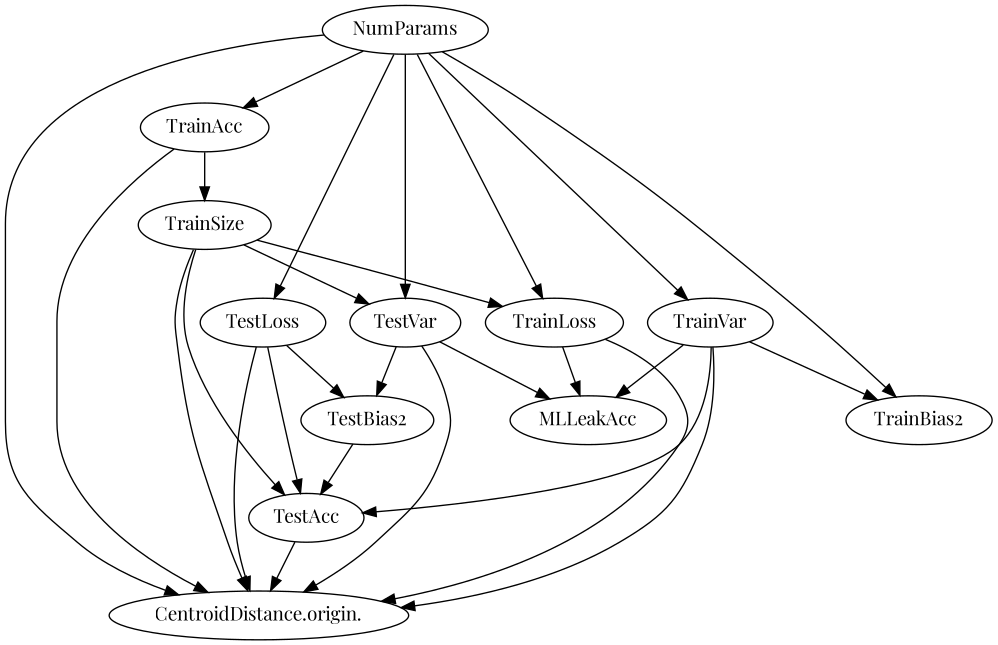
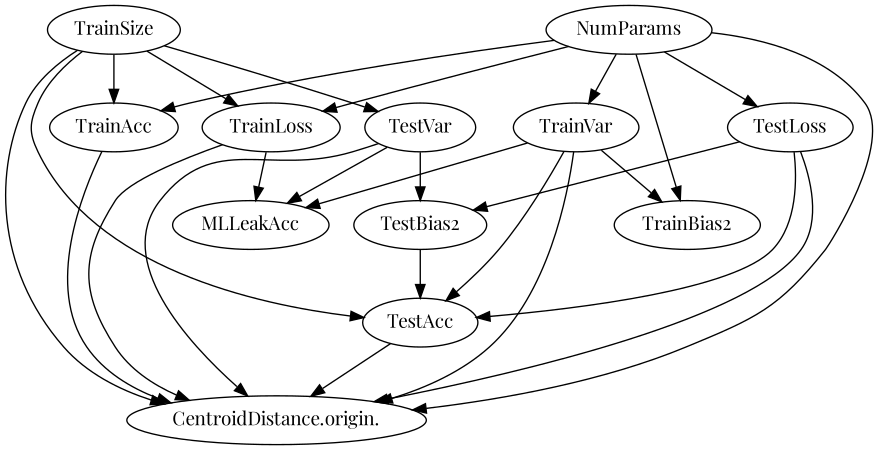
(405, 169) -> none
(205, 170) -> (114, 72)
